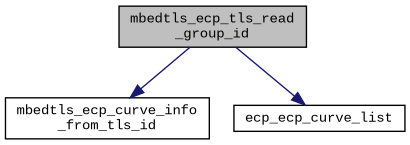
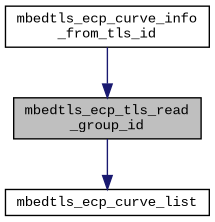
(165, 68) -> (107, 65)
(319, 118) -> (107, 202)
